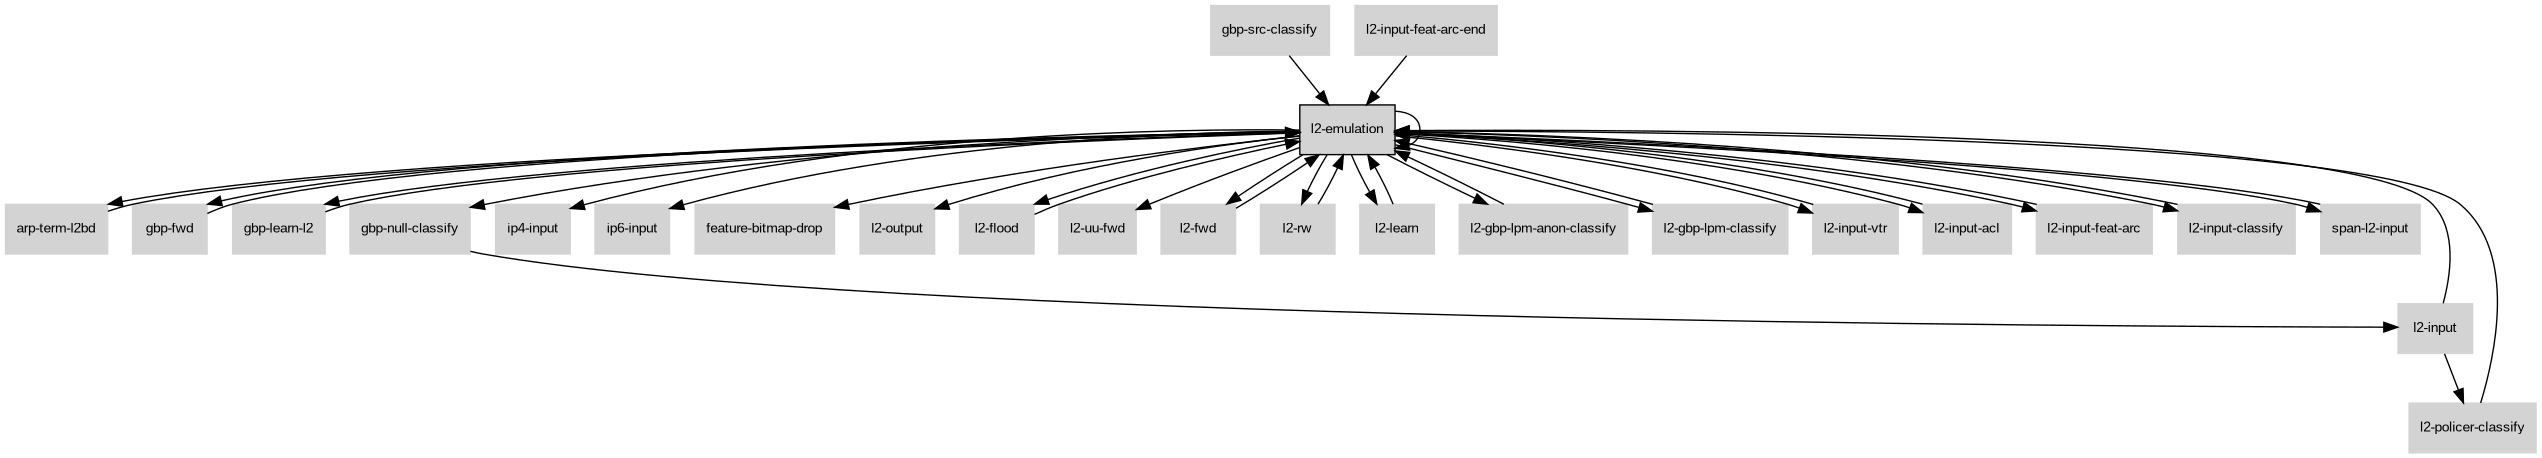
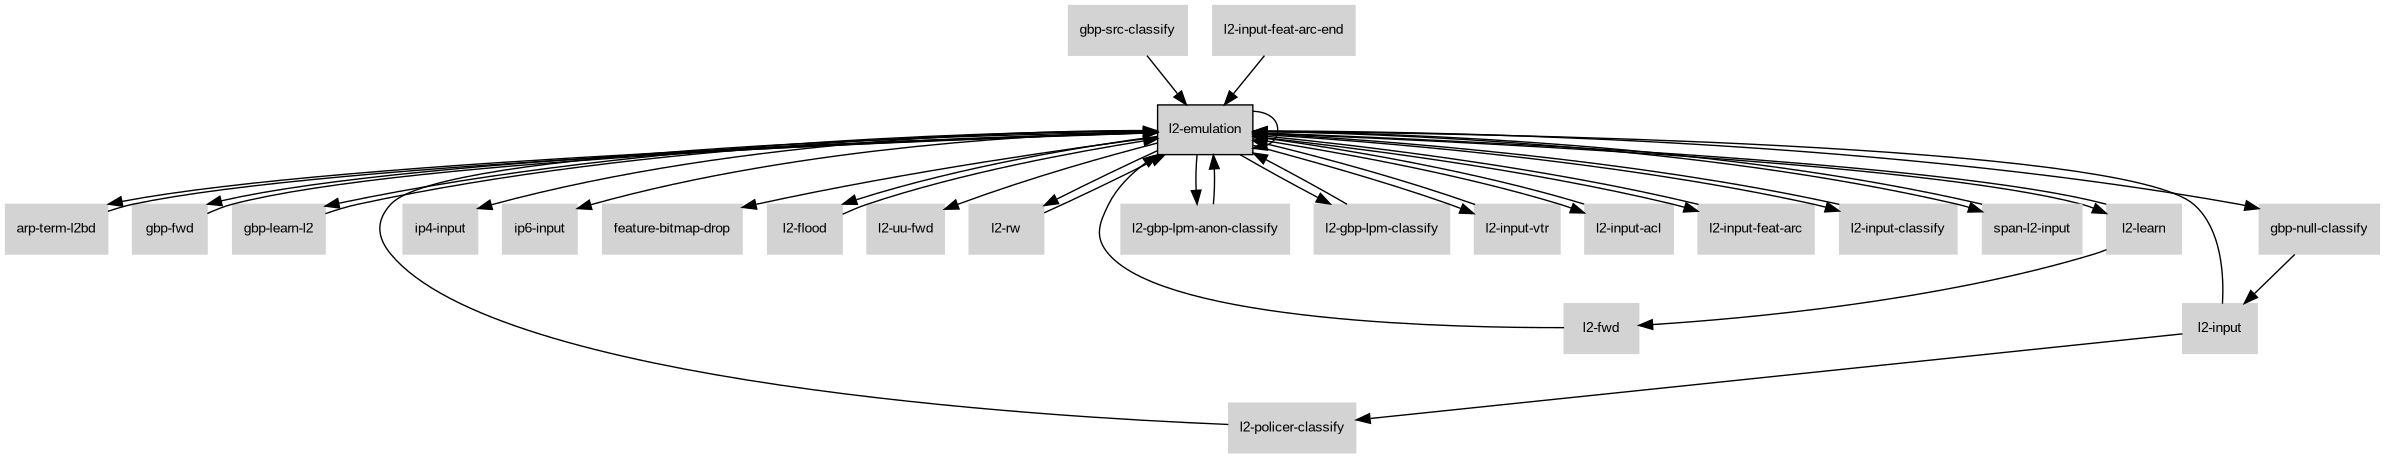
(1270, 175) -> (1882, 300)
(897, 229) -> none
